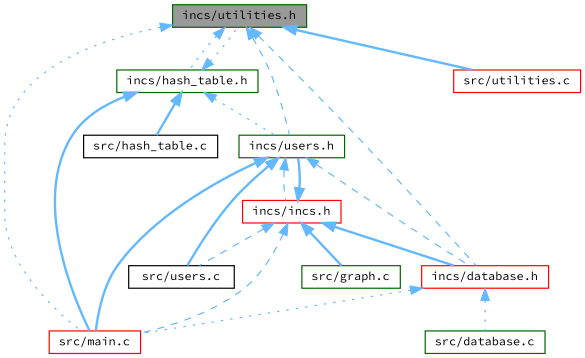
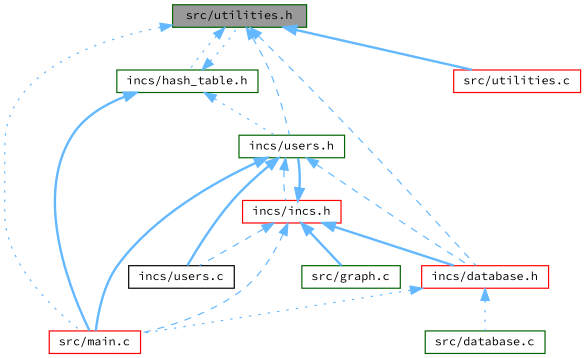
(240, 16) -> (240, 16)
(151, 146) -> none
(181, 277) -> (181, 277)
